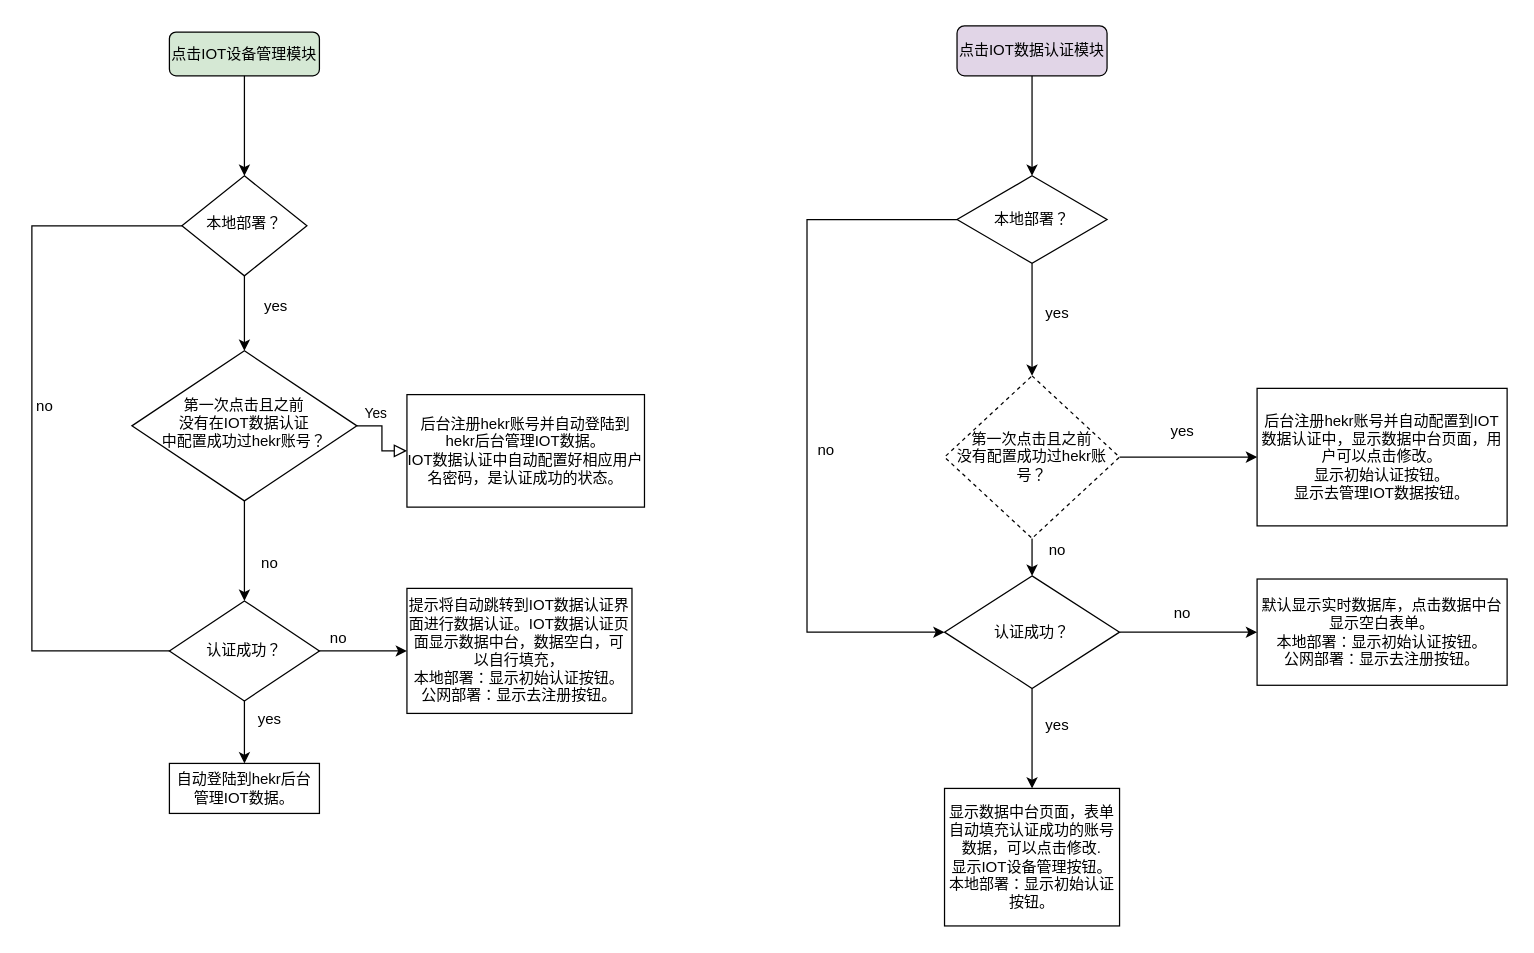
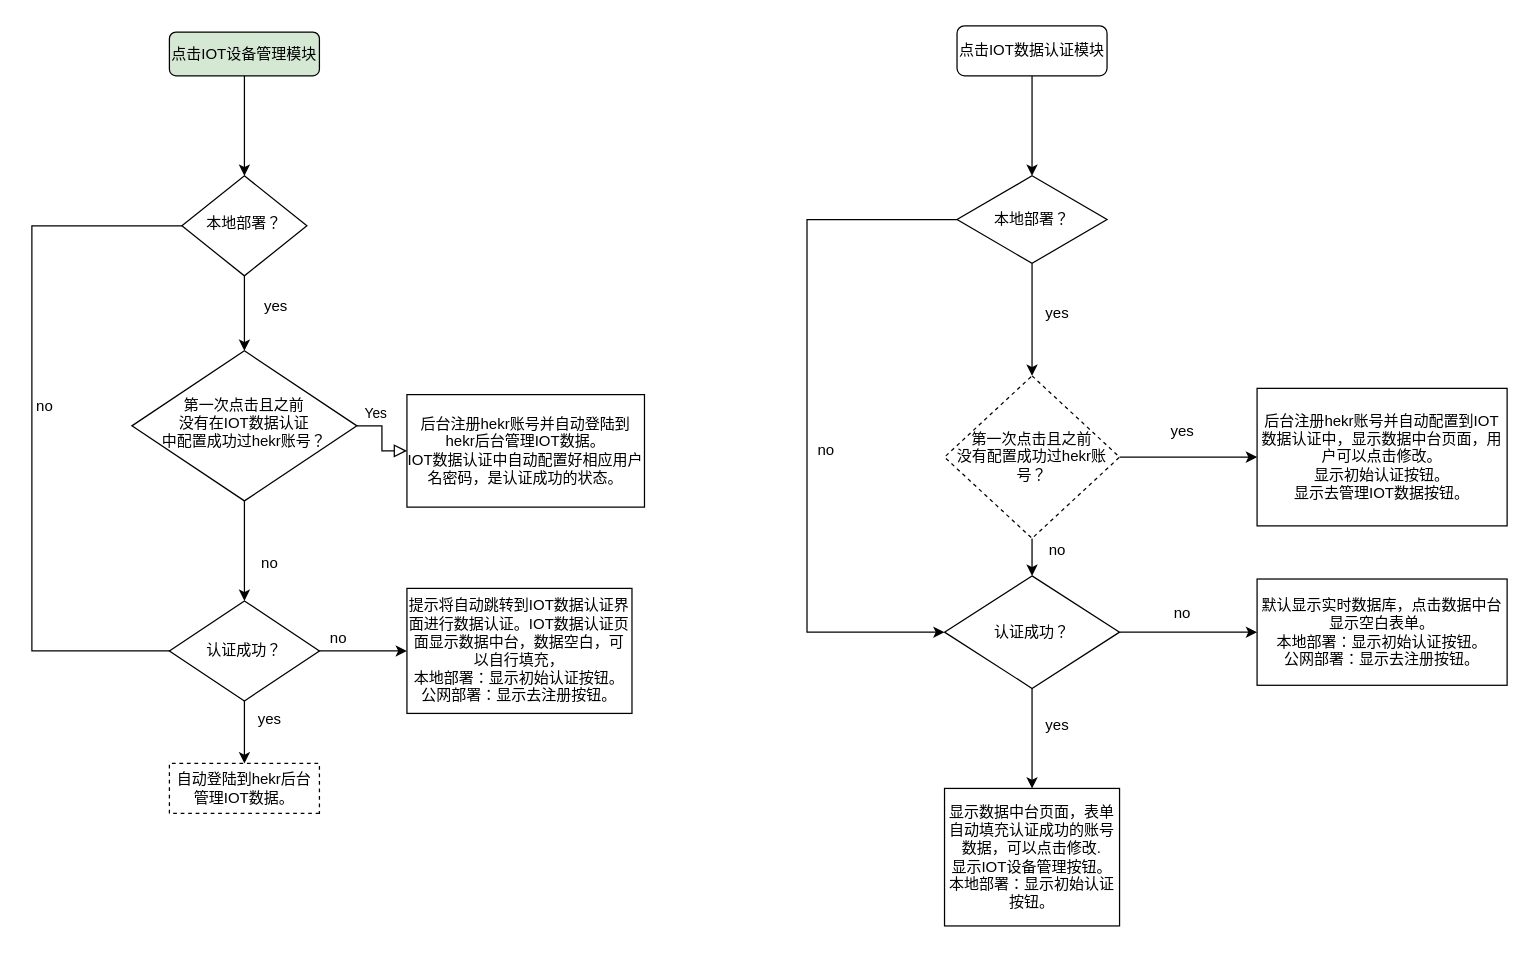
(1032, 51) -> (1032, 51)
(244, 788) -> (244, 788)
